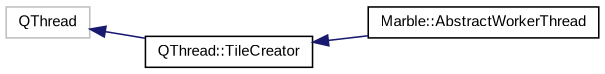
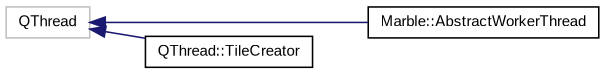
(348, 38) -> (237, 22)
